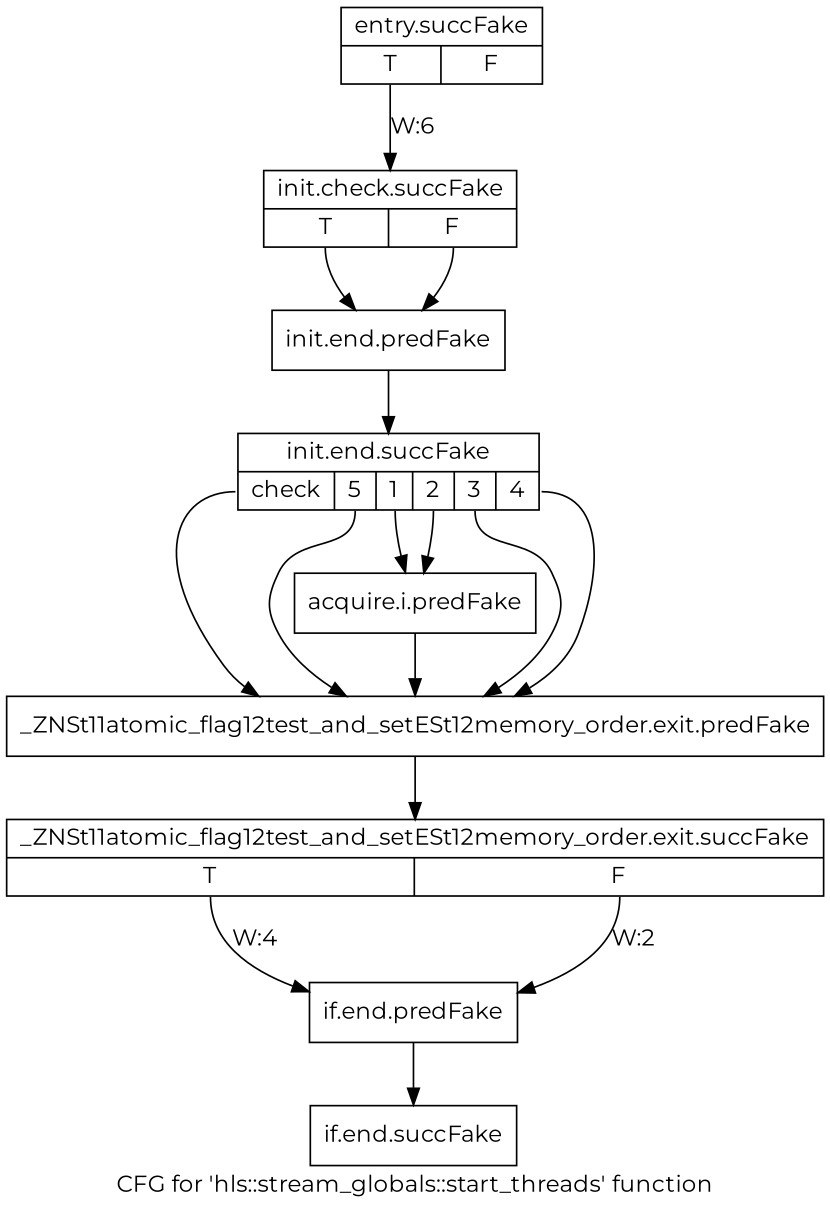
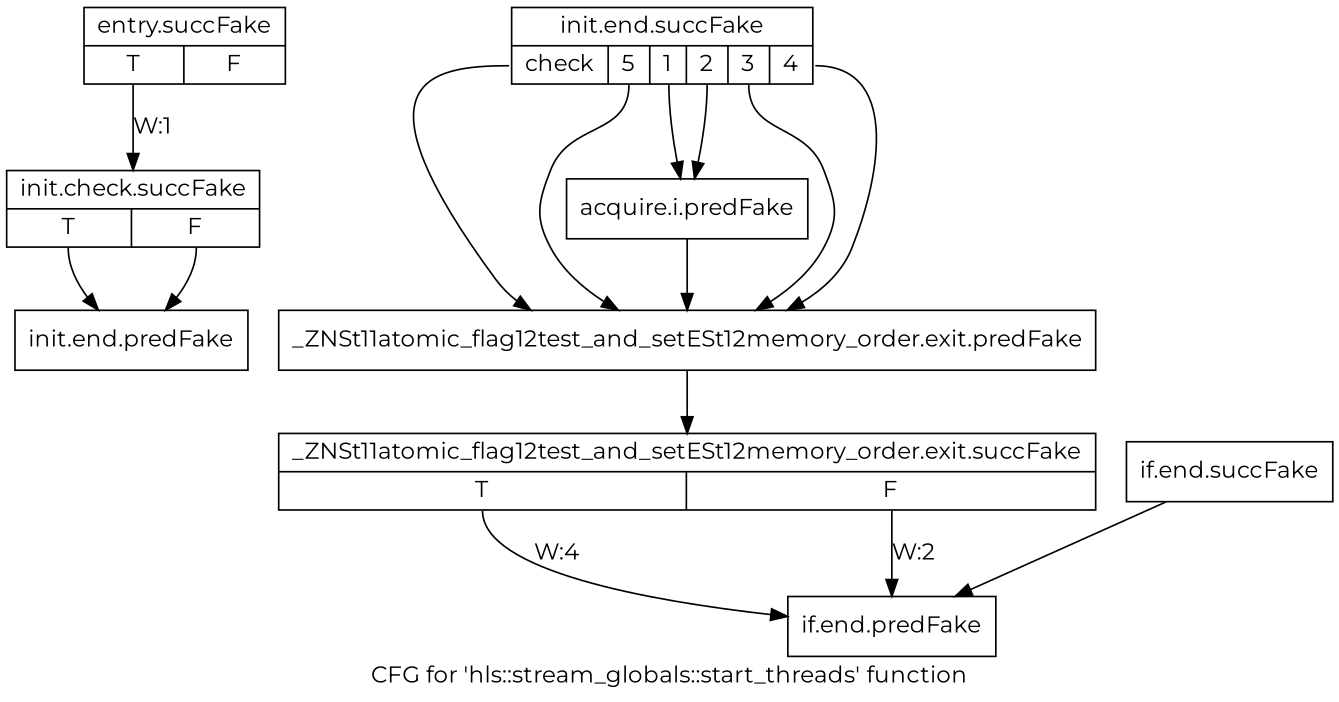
(413, 127) -> (153, 127)
(389, 394) -> none
(413, 1065) -> (1068, 546)
